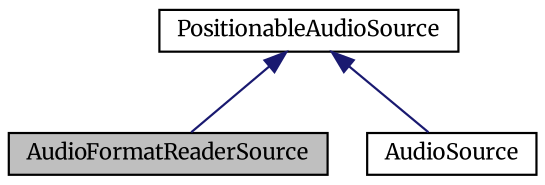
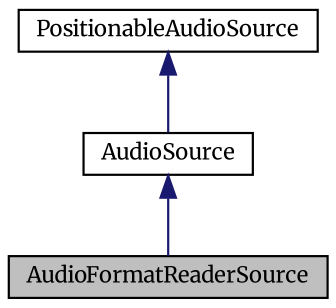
(230, 99) -> (168, 227)
